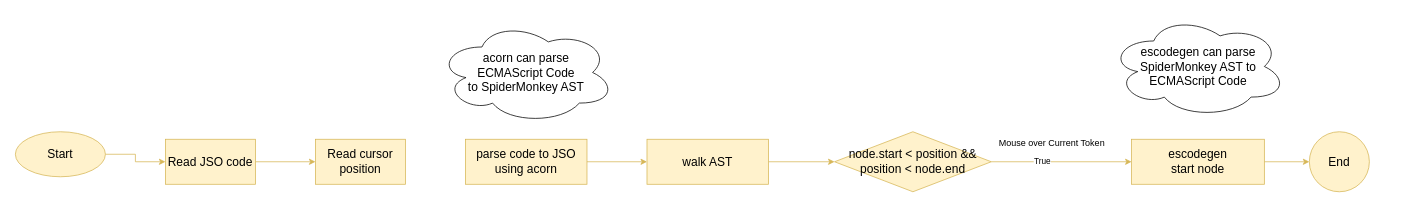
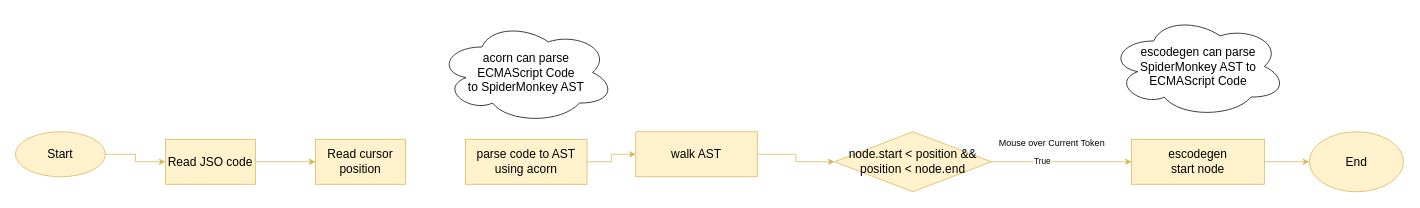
(526, 162) -> (526, 162)
(708, 162) -> (696, 154)
(1339, 162) -> (1356, 162)
